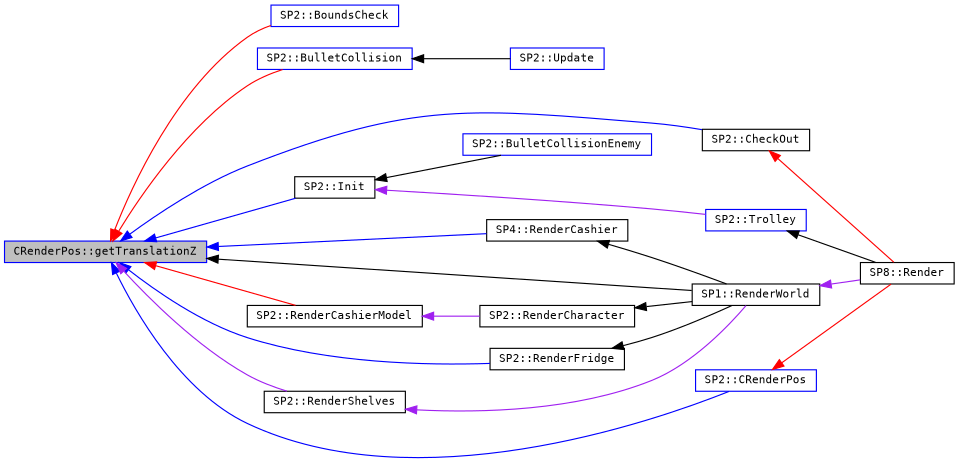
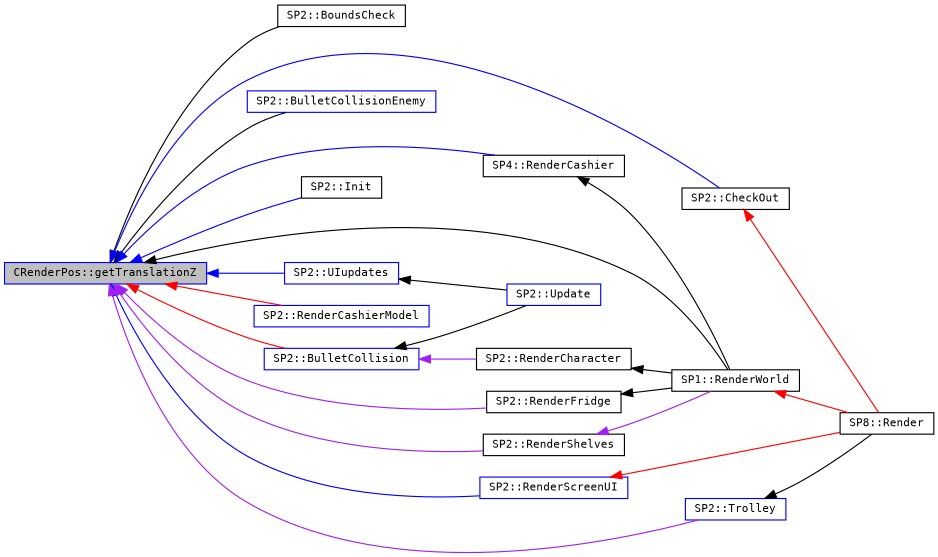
(335, 16) -> (342, 16)
(176, 114) -> (176, 123)
(444, 166) -> (194, 170)
(546, 201) -> (345, 539)
none -> (342, 273)
(846, 282) -> (817, 404)
(335, 316) -> (342, 316)
(457, 316) -> (453, 359)
(300, 351) -> (291, 393)
(756, 381) -> (554, 488)
